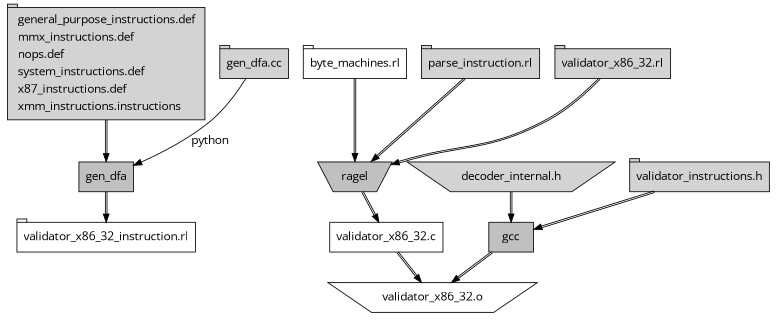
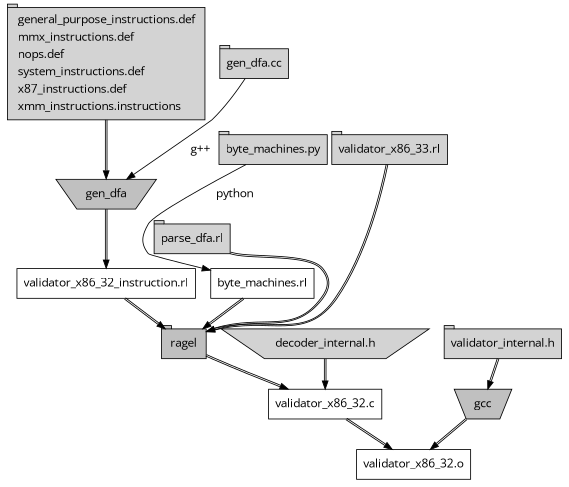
(355, 64) -> (262, 283)
(481, 64) -> (192, 239)
(613, 64) -> (390, 150)
(210, 141) -> (201, 150)
none -> (273, 150)
(106, 177) -> (106, 194)
(355, 177) -> (184, 344)
(700, 177) -> (503, 344)
(511, 203) -> (325, 370)
(106, 237) -> (106, 283)
(511, 237) -> (483, 404)
(433, 298) -> (414, 464)
none -> (142, 311)
